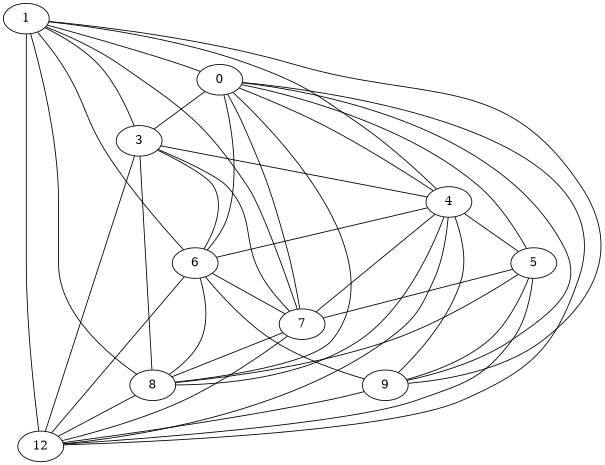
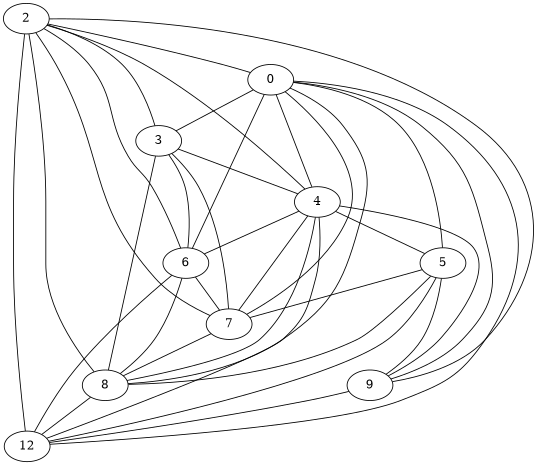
(26, 19) -> (26, 19)
(90, 294) -> none
(284, 347) -> none
(181, 402) -> none
